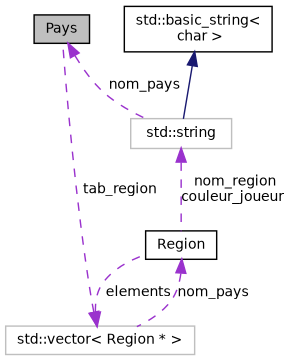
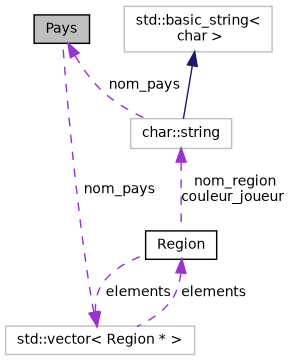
(198, 29) -> (198, 29)
(181, 134) -> (181, 134)
(118, 190) -> (118, 190)
(212, 293) -> (212, 293)
